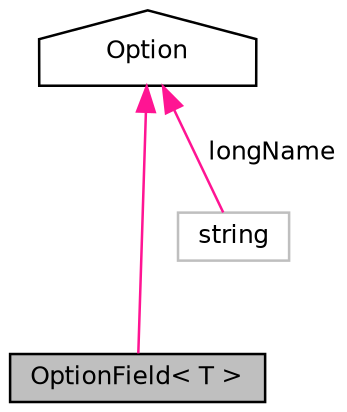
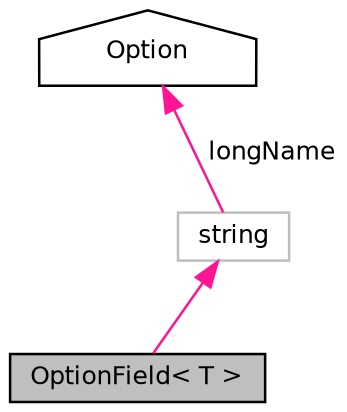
(142, 233) -> (178, 318)
